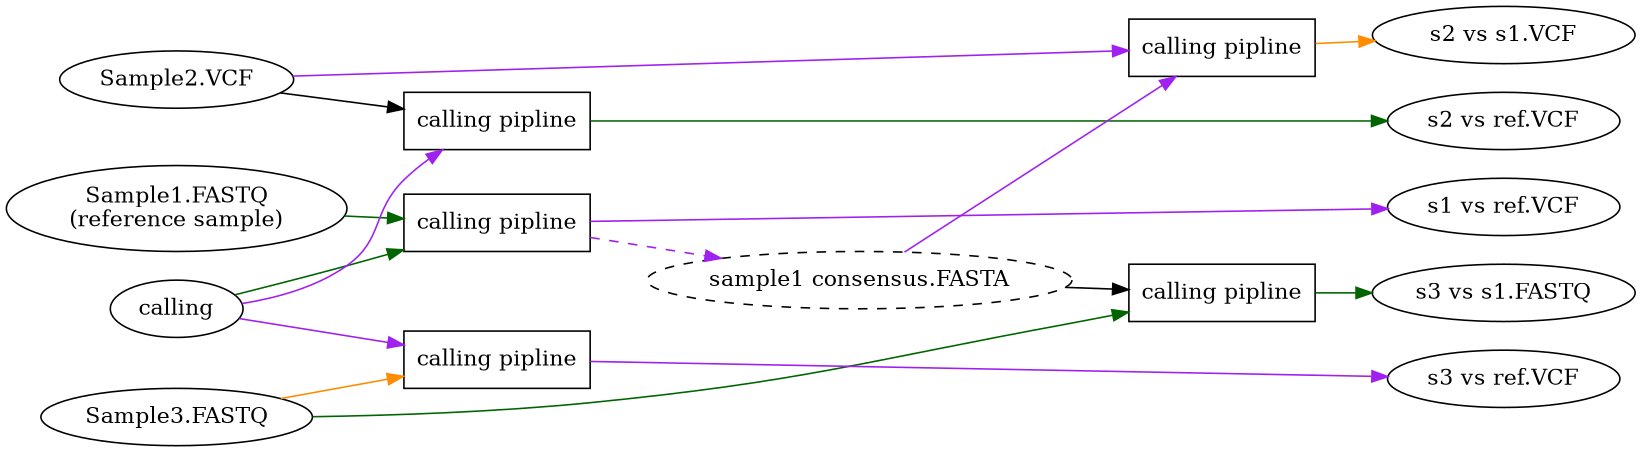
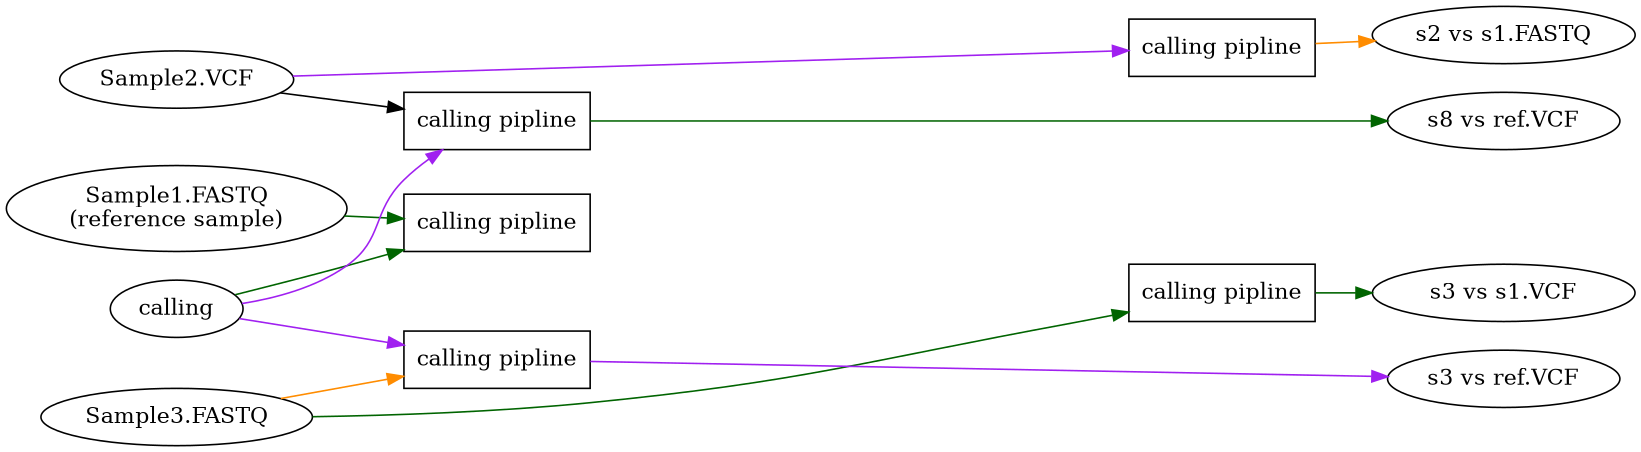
(1504, 35) -> (1504, 35)
(1504, 121) -> (1504, 121)
(1504, 207) -> none
(860, 280) -> none
(1504, 293) -> (1504, 293)
